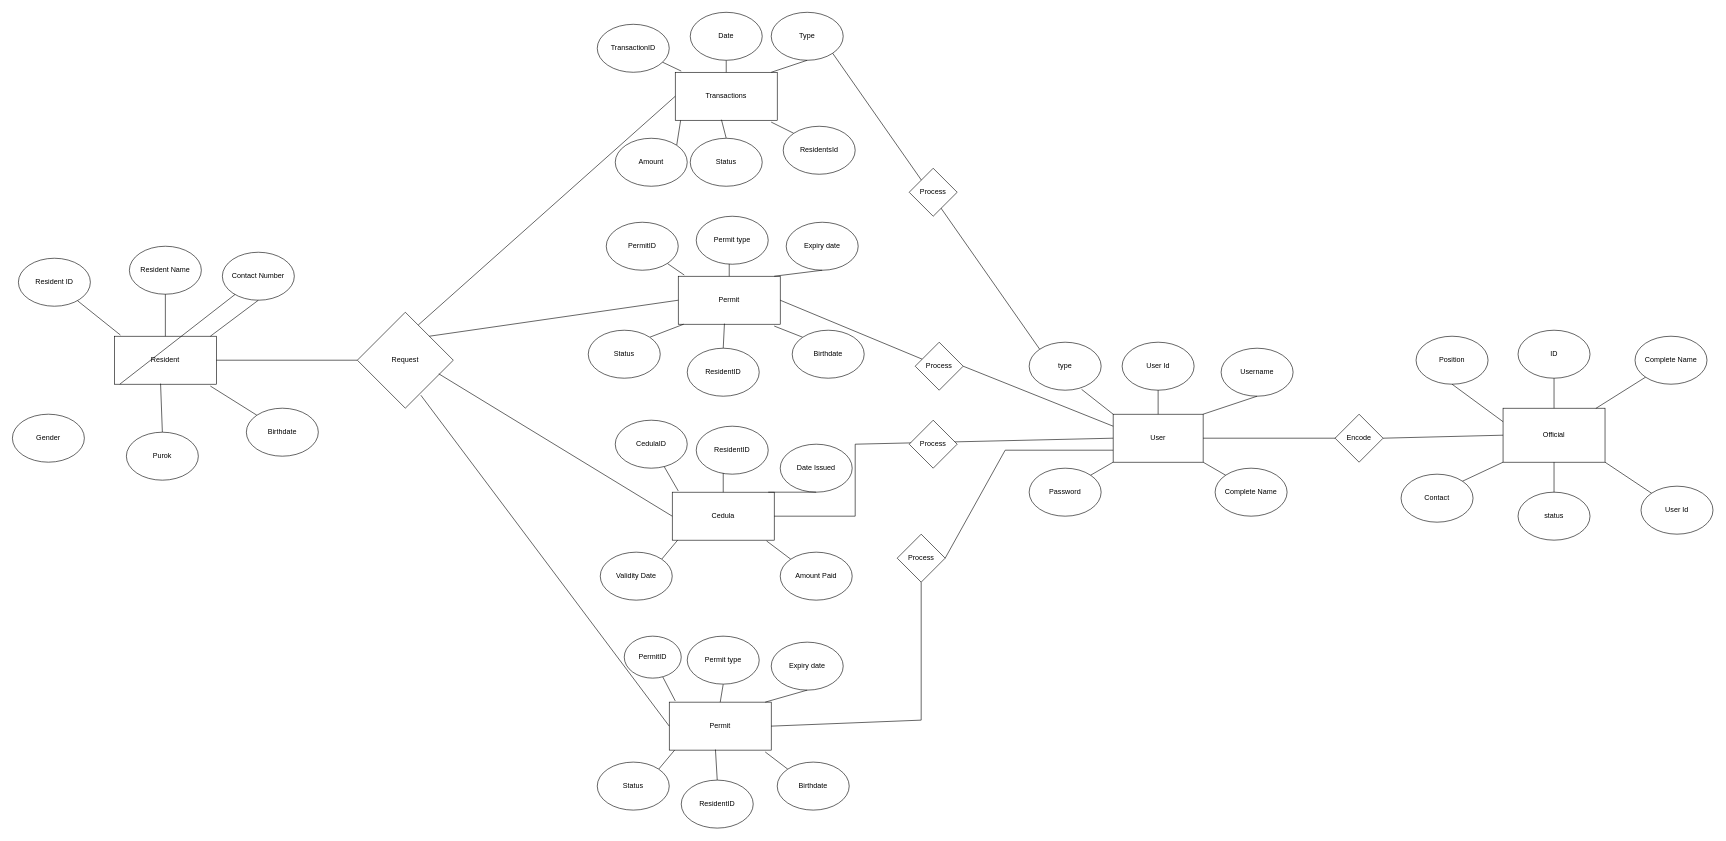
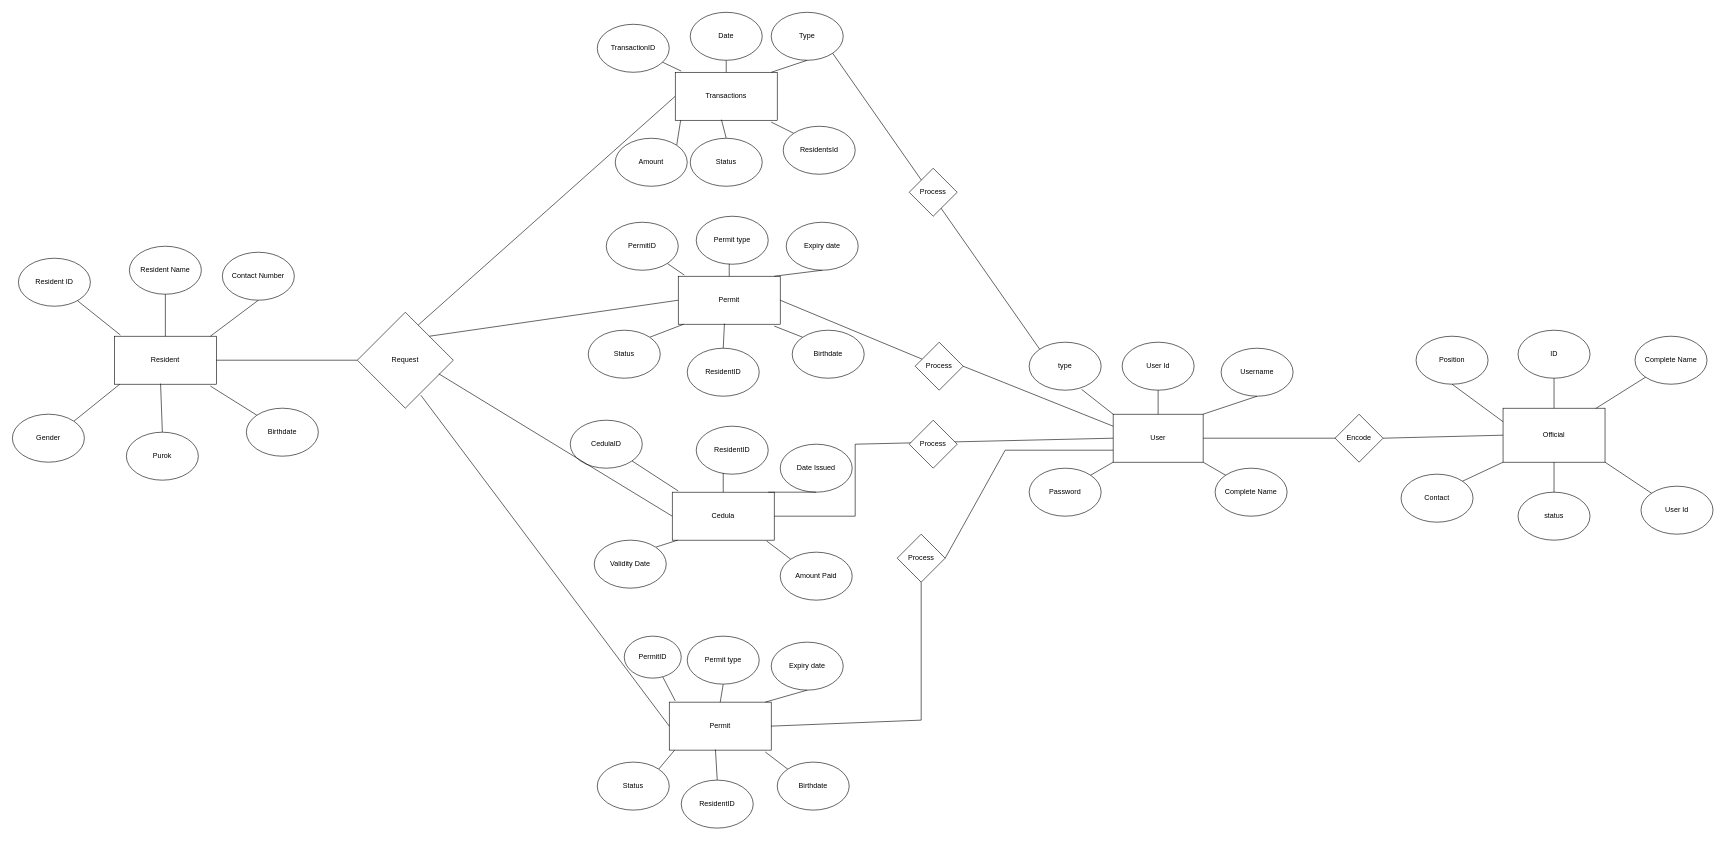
(177, 339) -> (97, 403)
(651, 444) -> (606, 444)
(636, 576) -> (630, 564)
